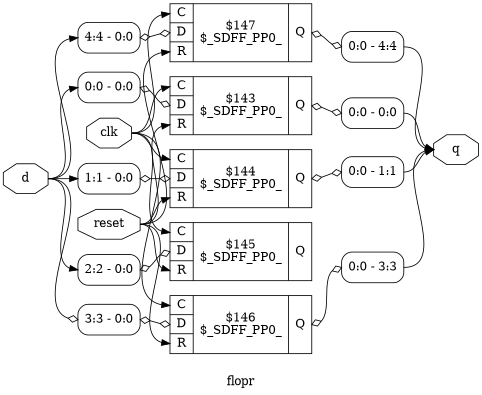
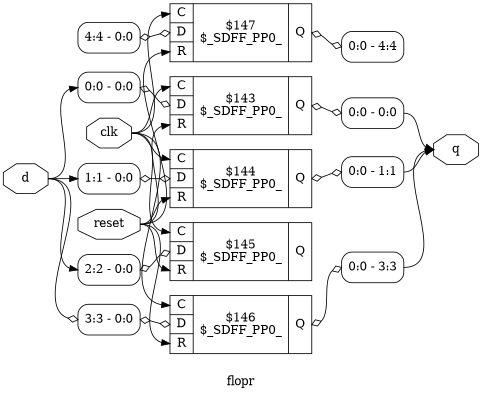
(419, 94) -> none
(68, 132) -> none
